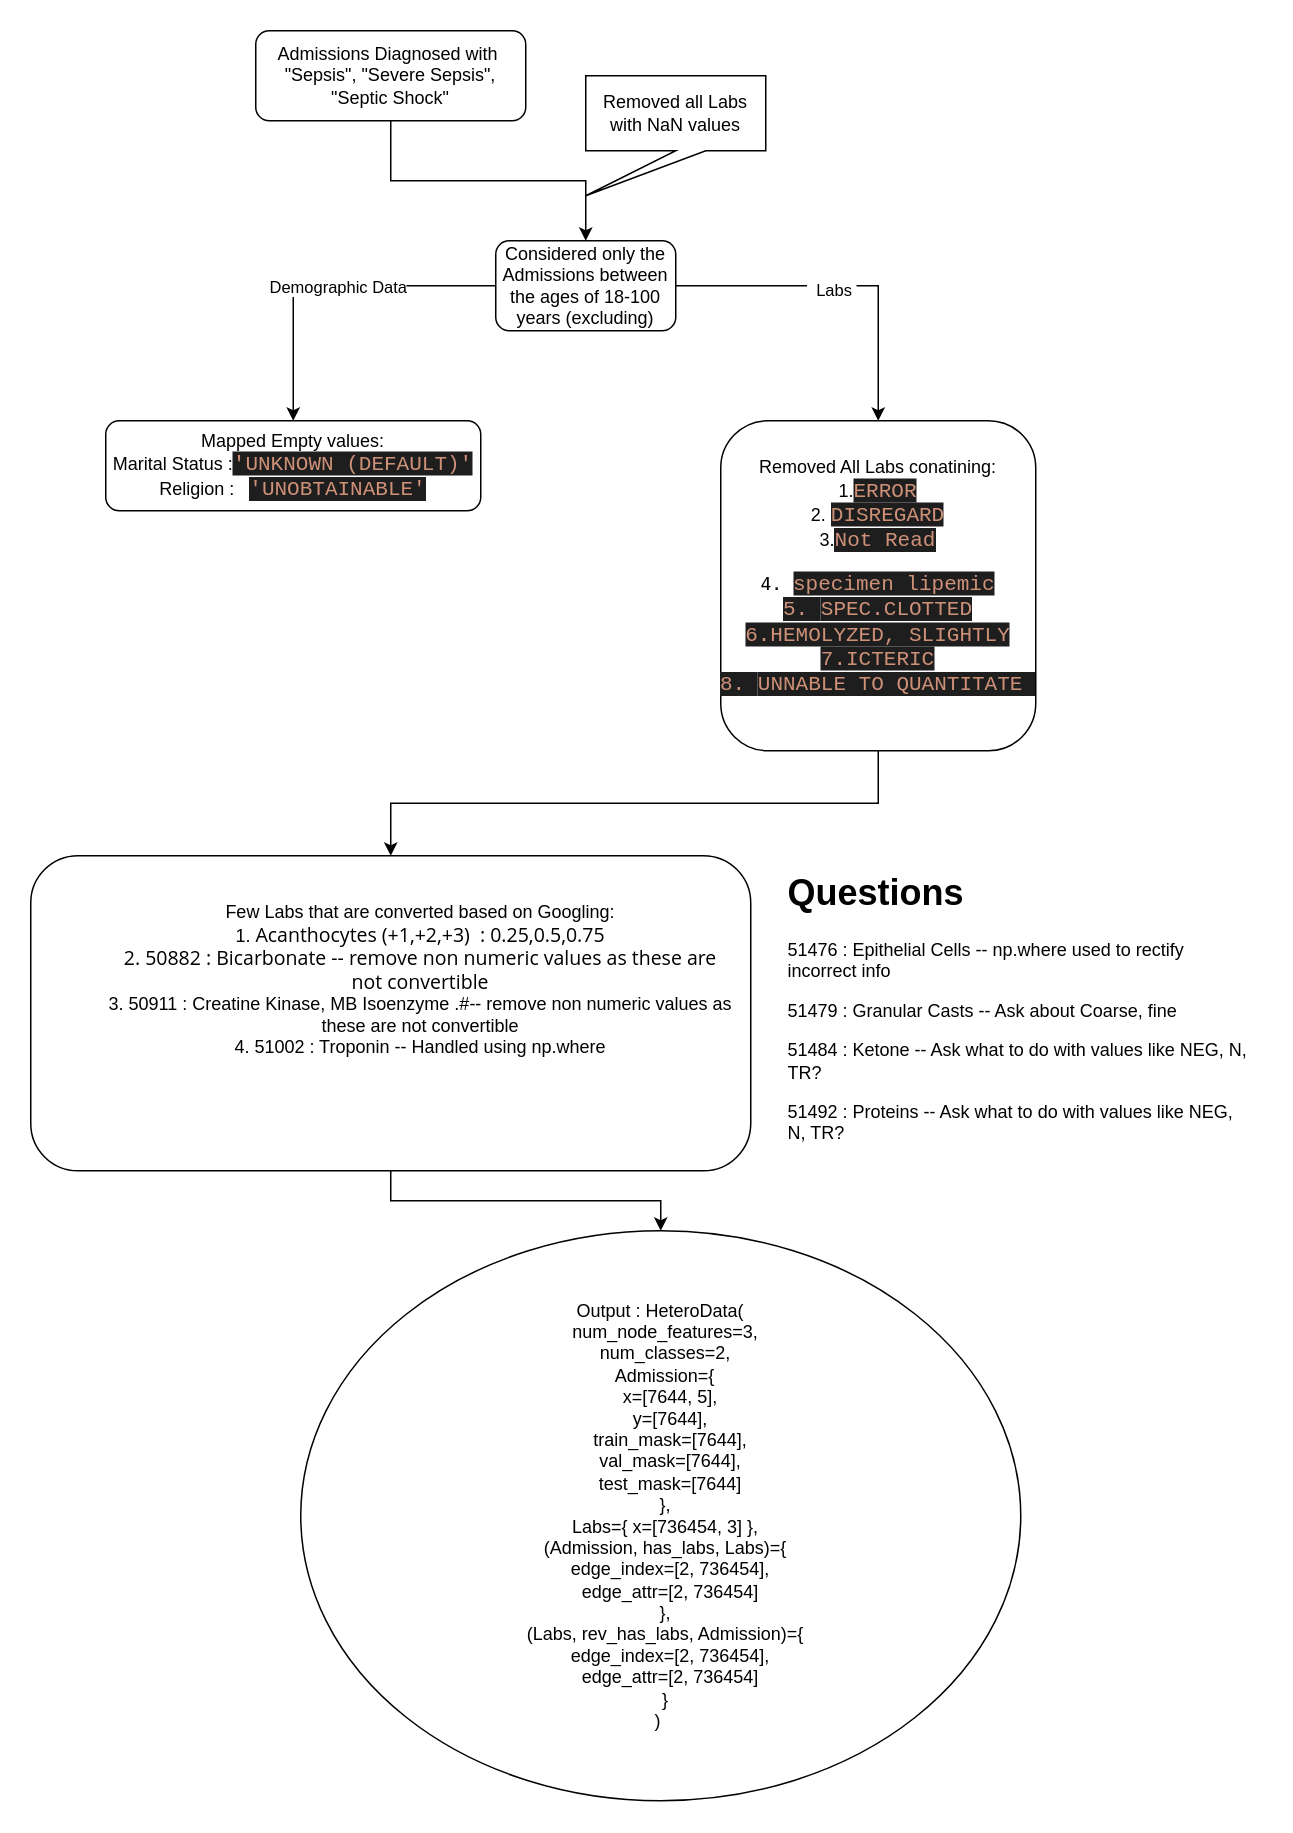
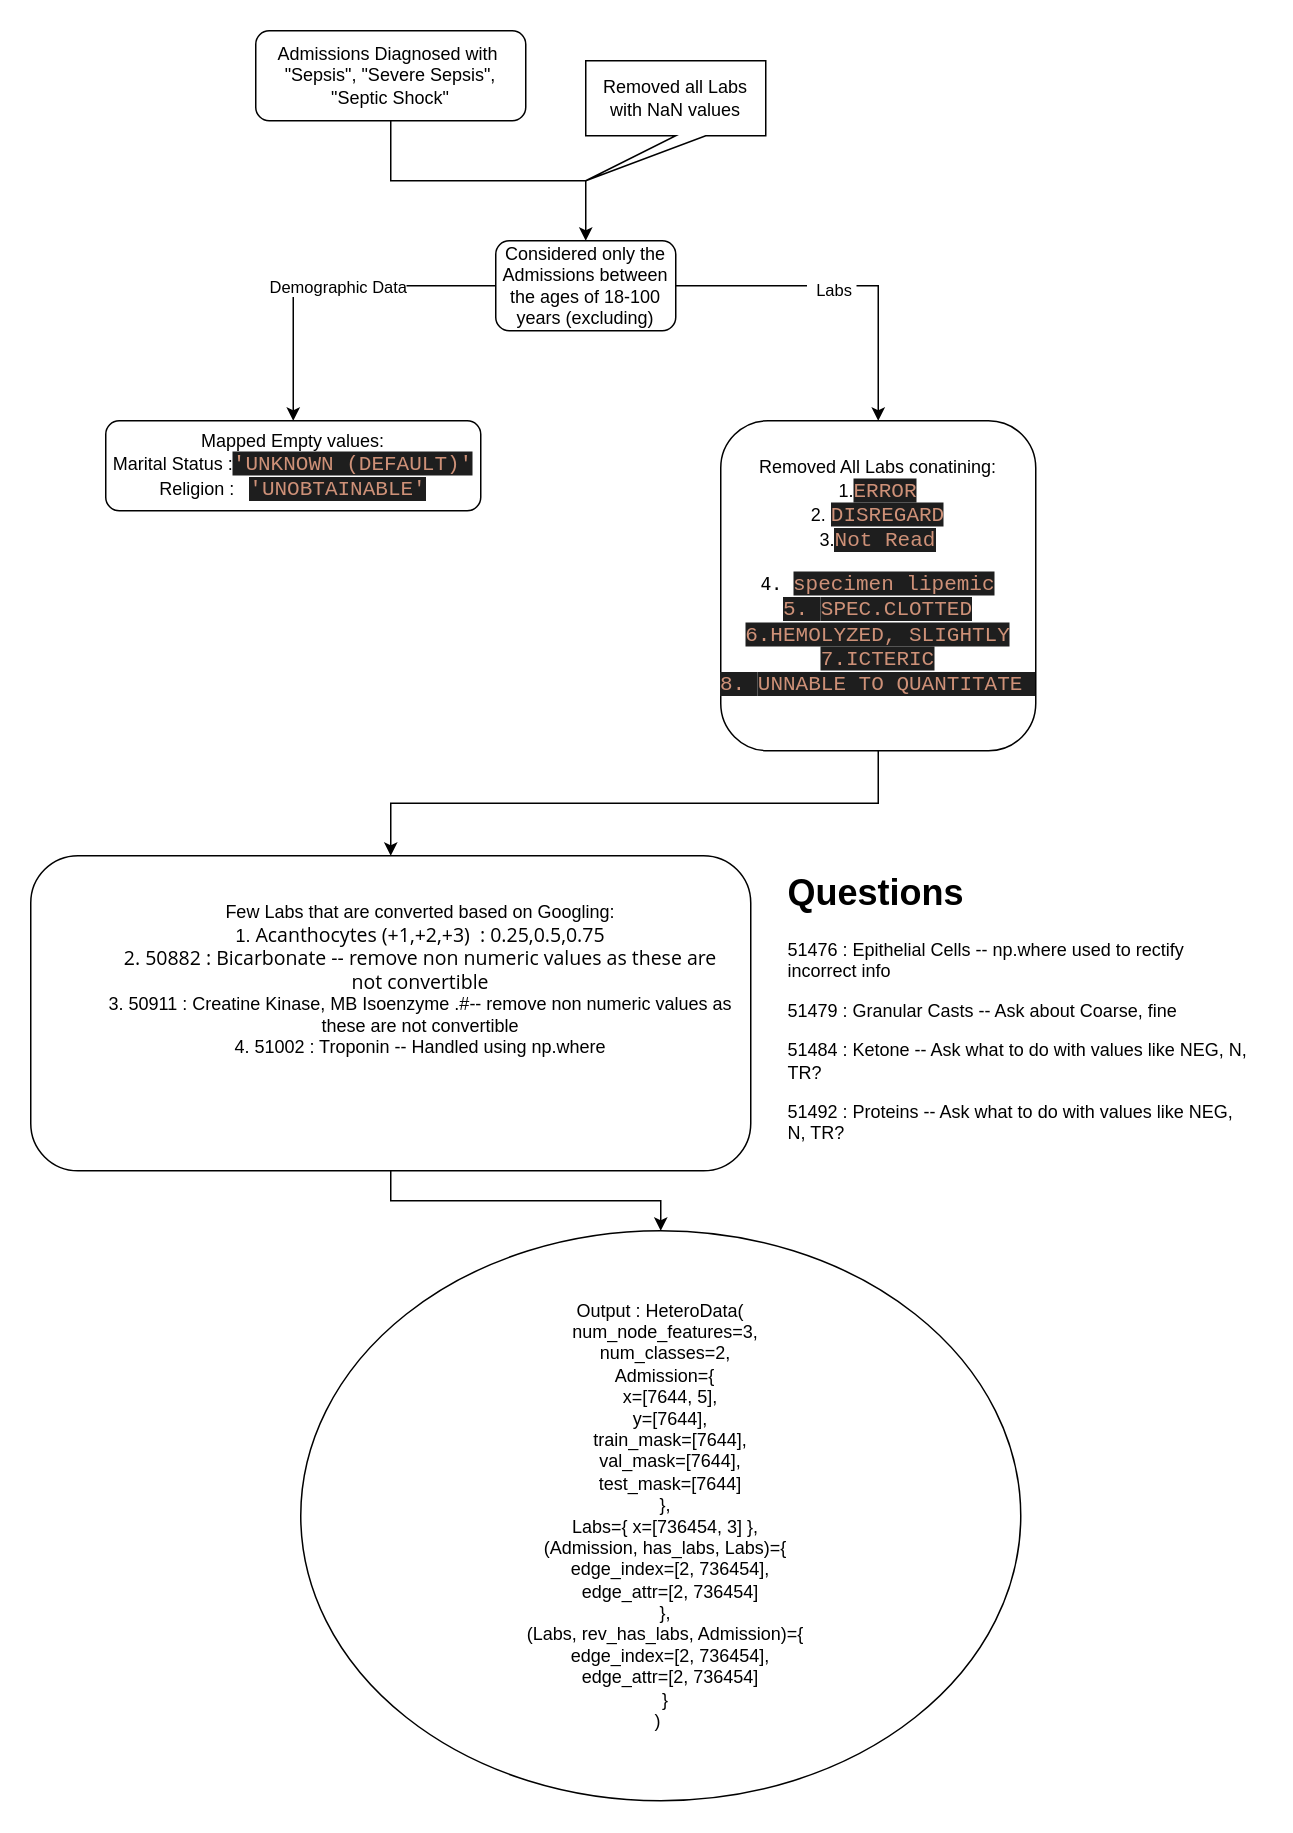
(676, 136) -> (676, 121)
